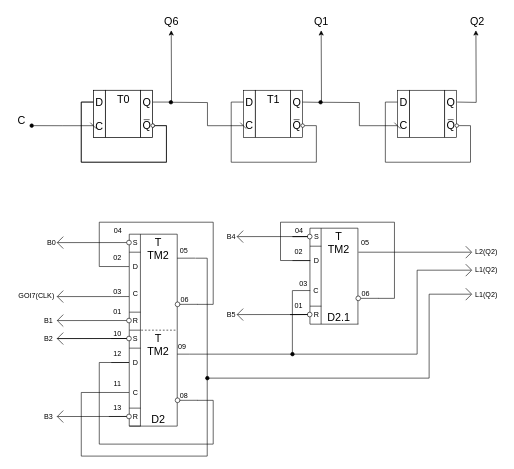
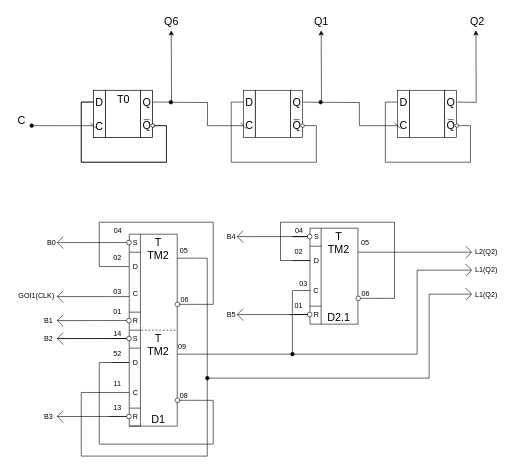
(273, 99) -> none
(37, 296) -> (37, 296)
(118, 335) -> (118, 335)
(118, 354) -> (118, 354)
(158, 420) -> (158, 420)
